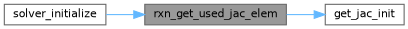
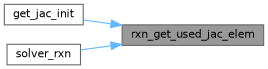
(55, 15) -> (44, 55)
(300, 15) -> (97, 22)
